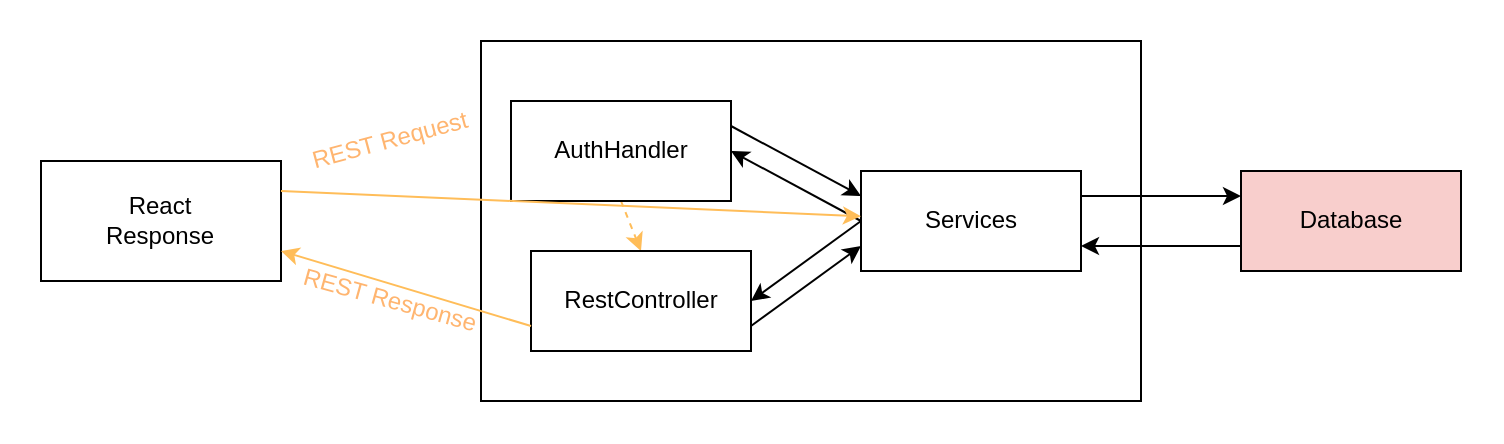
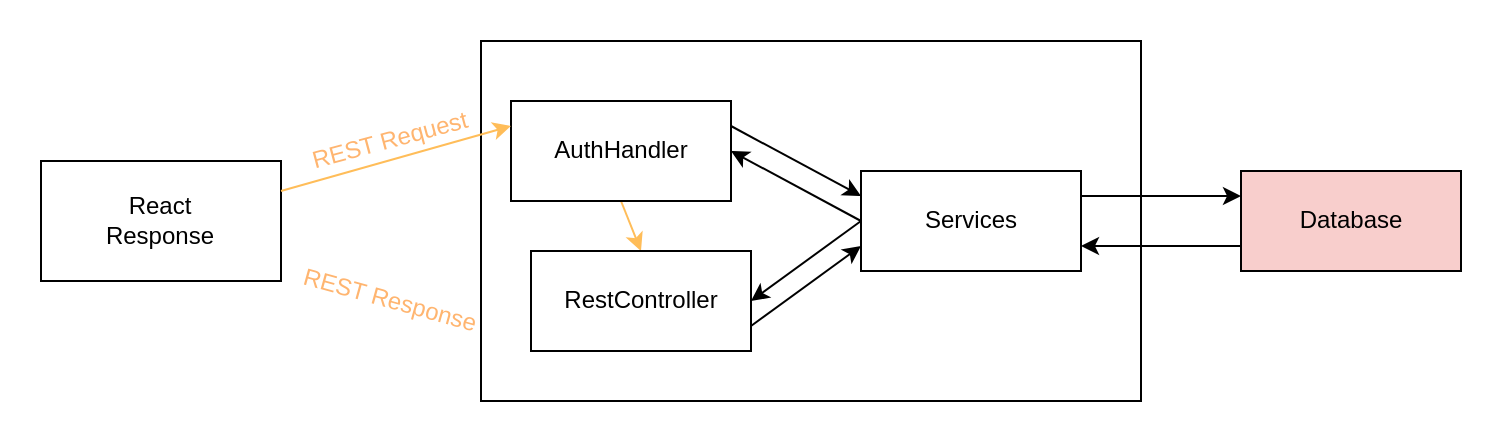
(563, 203) -> (390, 160)
(628, 220) -> (628, 220)
(412, 290) -> none
